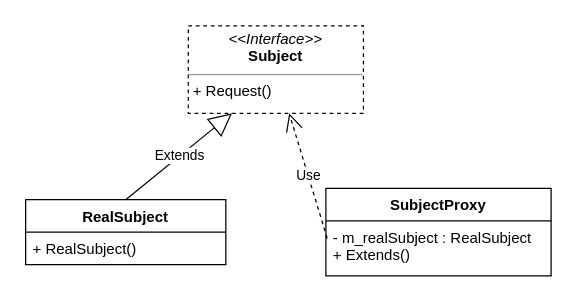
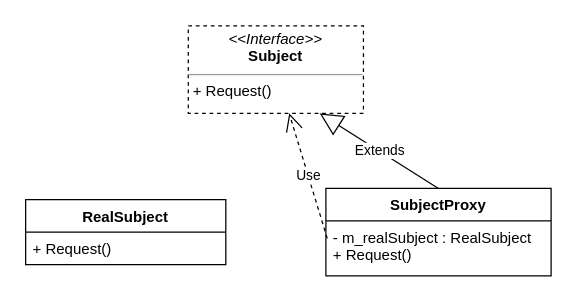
none -> (387, 156)
(171, 163) -> none
(443, 238) -> (443, 238)
(92, 249) -> (77, 249)
